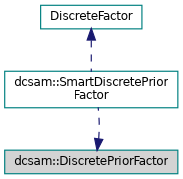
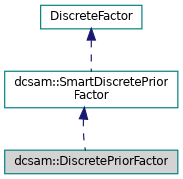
(99, 123) -> (84, 135)
